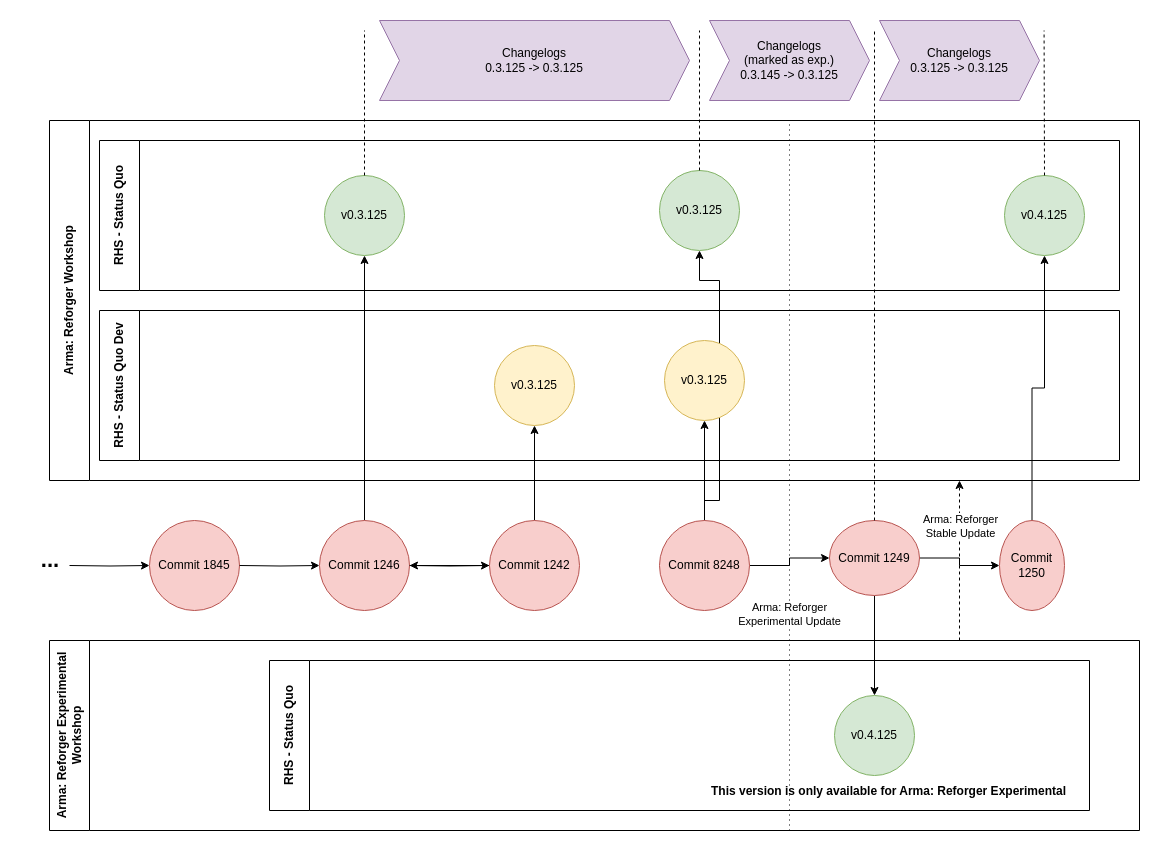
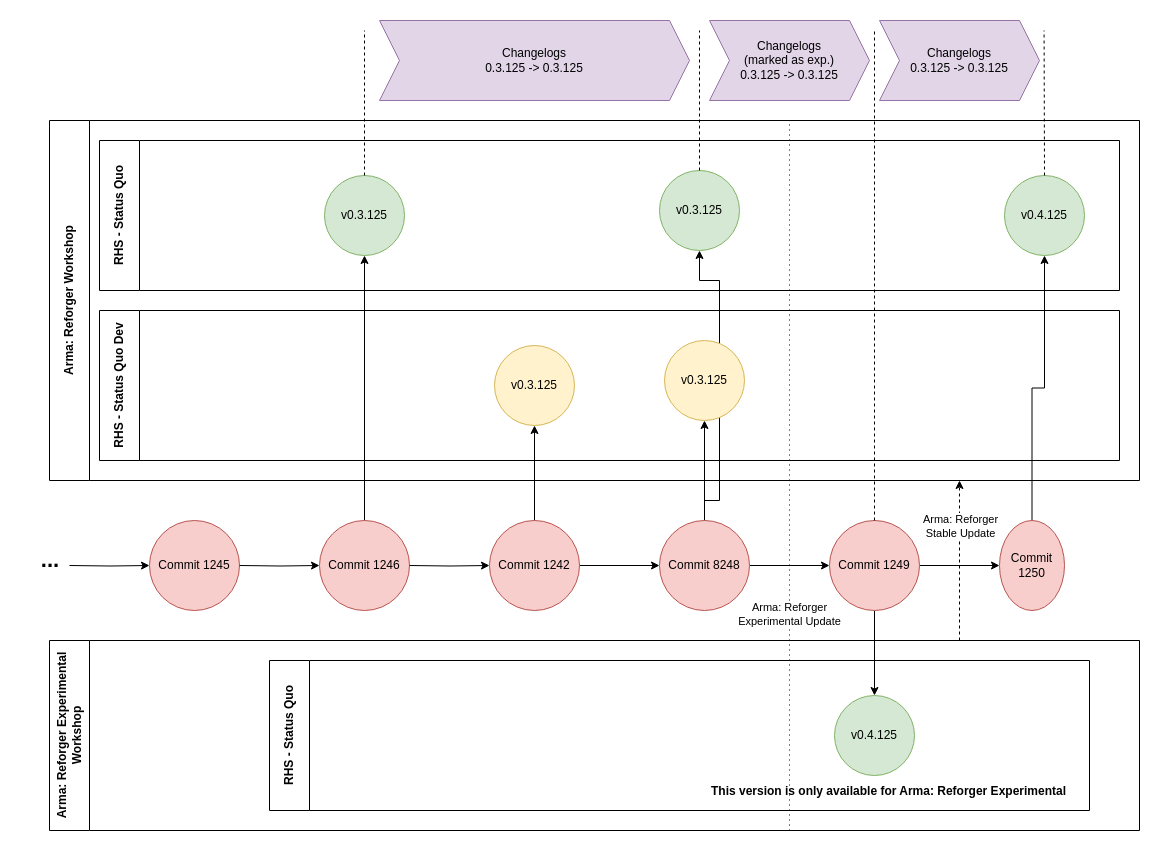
(790, 61) -> (790, 61)
(875, 558) -> (875, 566)
(195, 566) -> (195, 566)
(488, 566) -> (616, 566)
